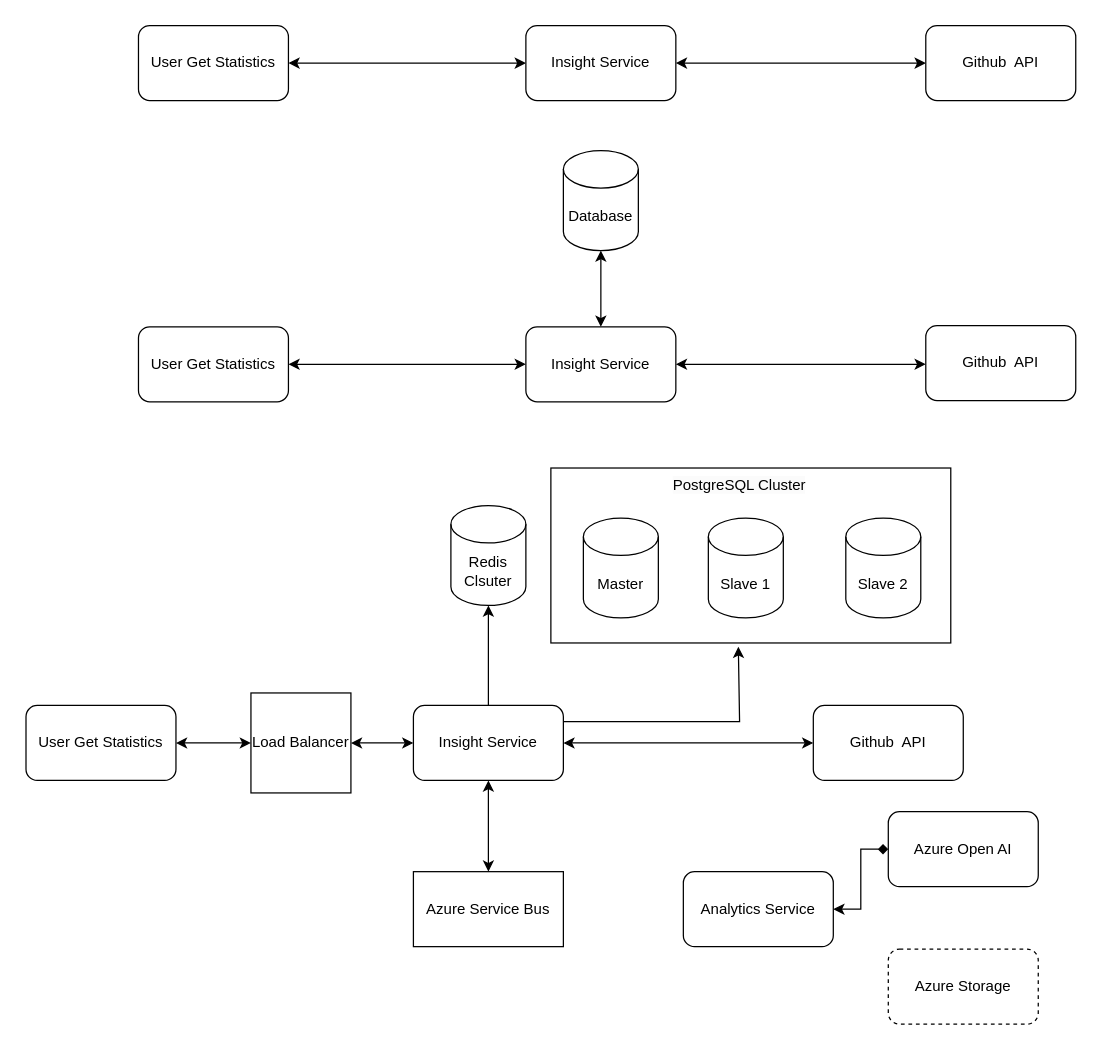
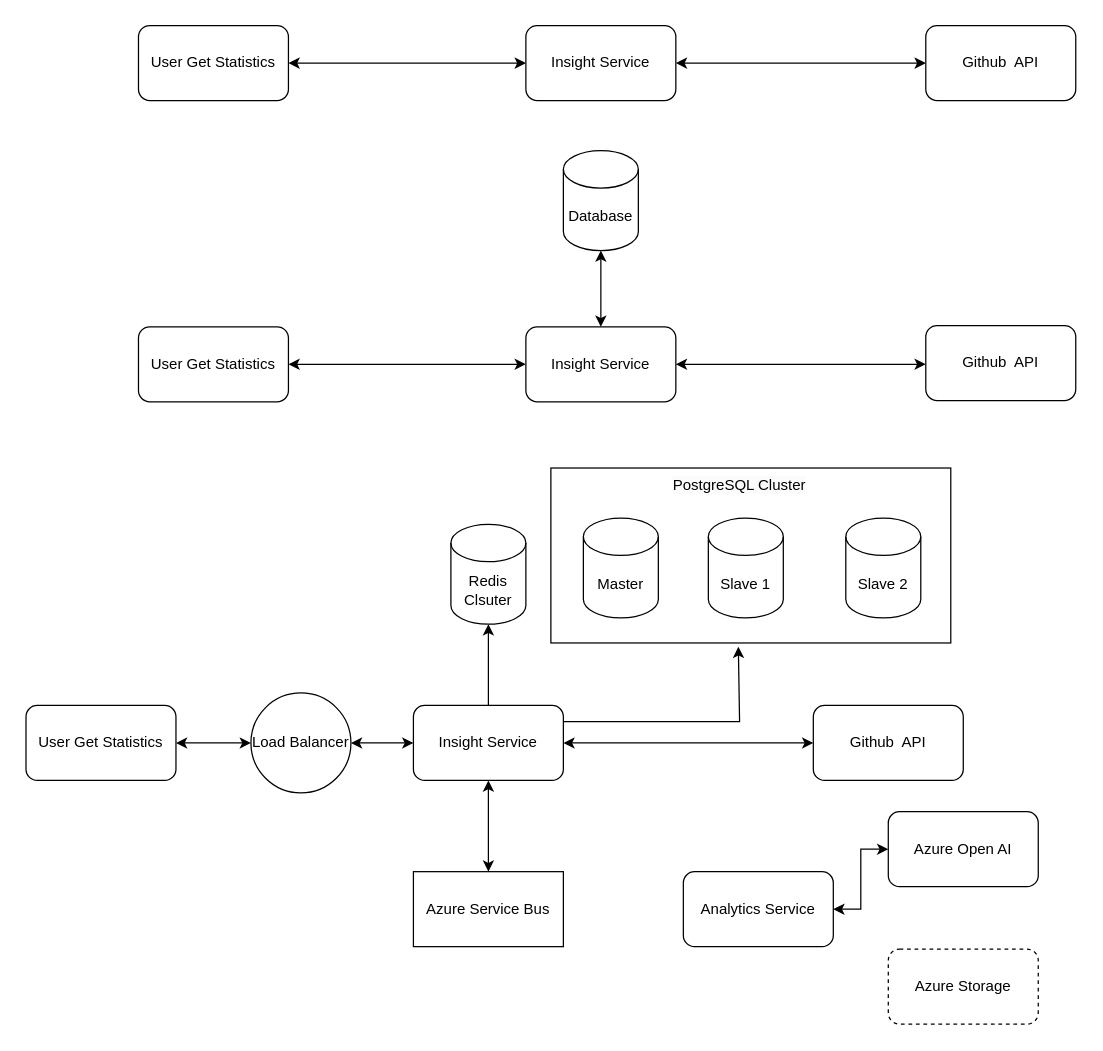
(488, 556) -> (488, 574)
(301, 743) -> (301, 743)
(877, 849) -> (878, 849)
